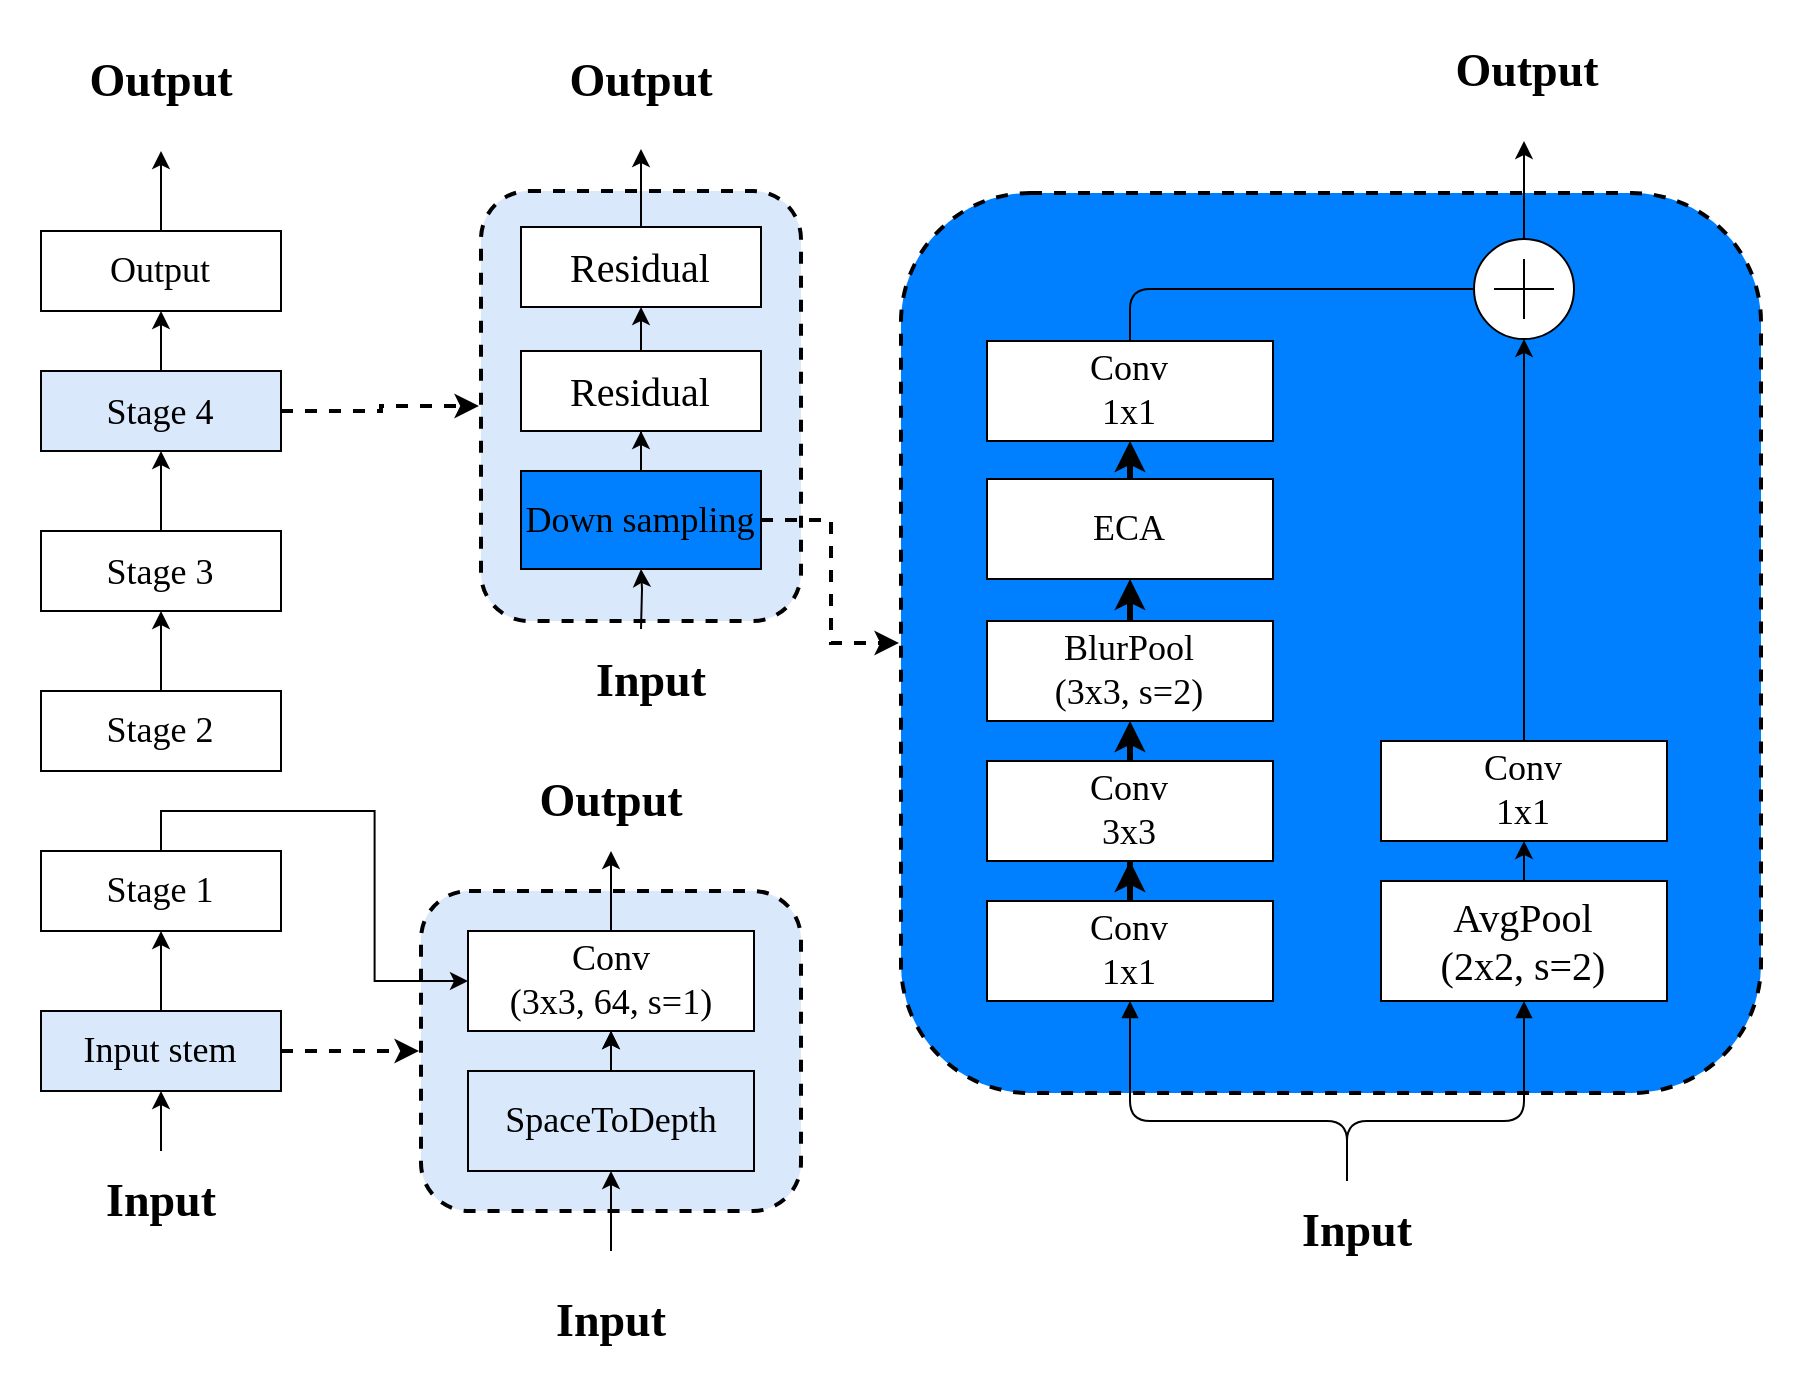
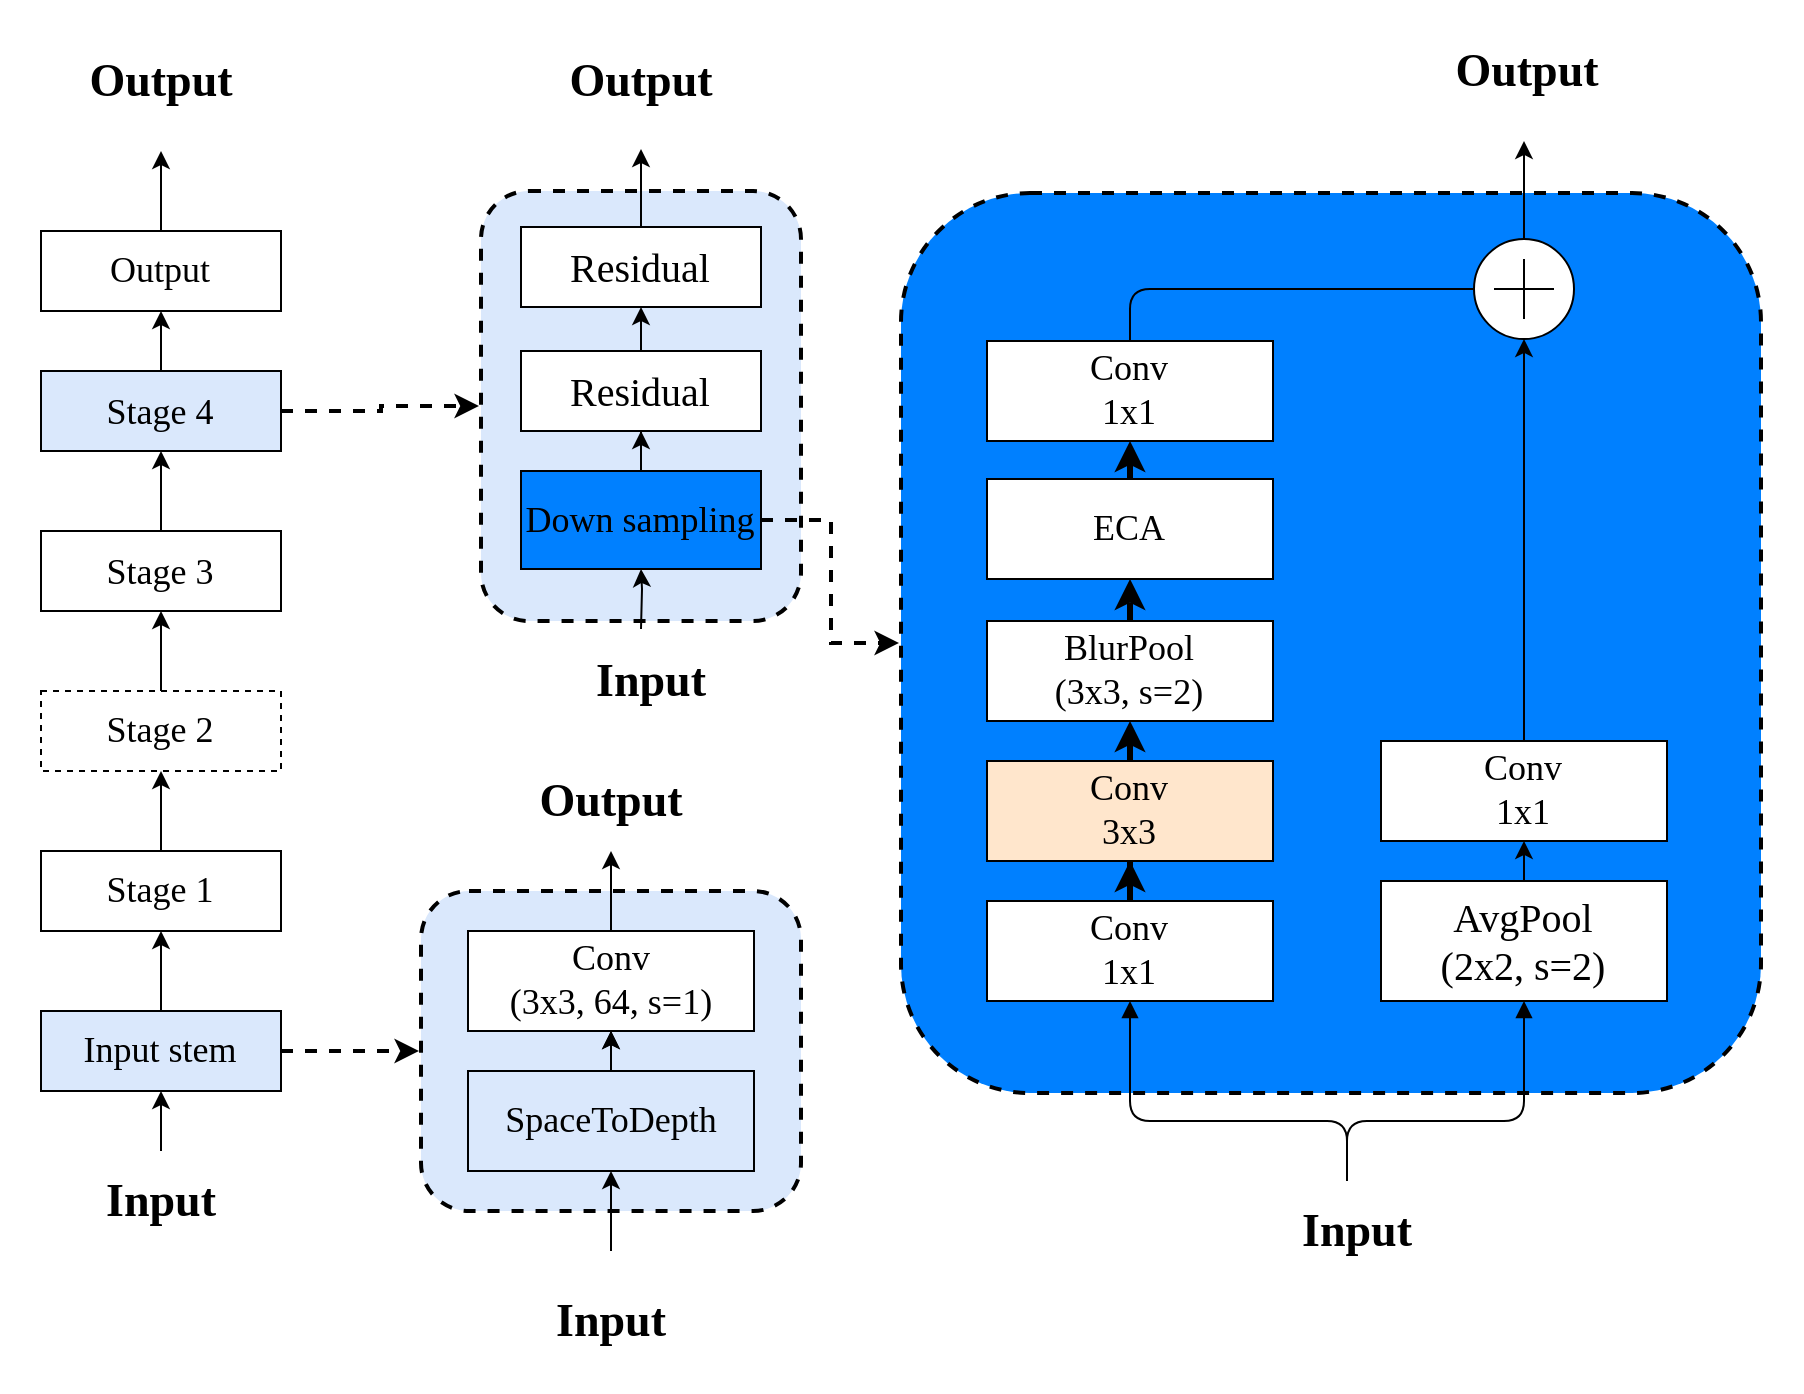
(161, 731) -> (161, 731)
(1130, 811) -> (1130, 811)
(375, 828) -> (161, 799)
